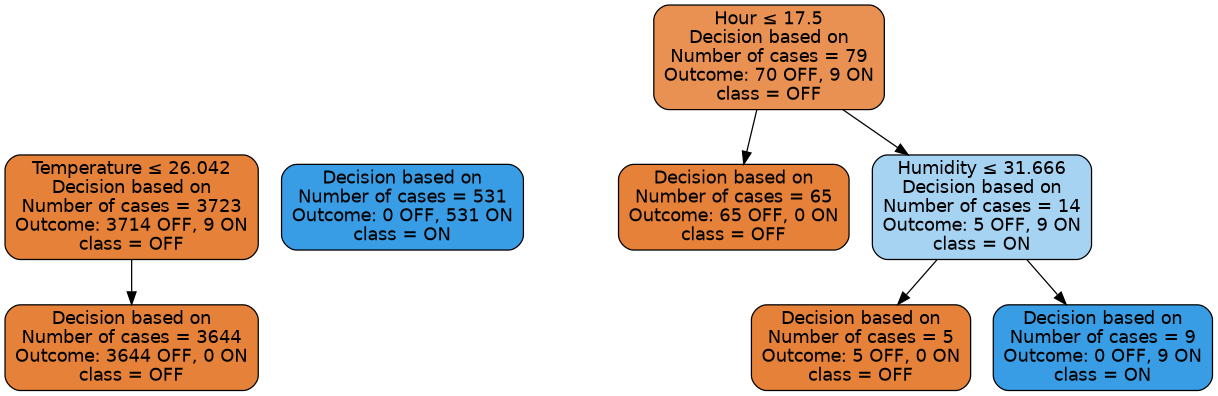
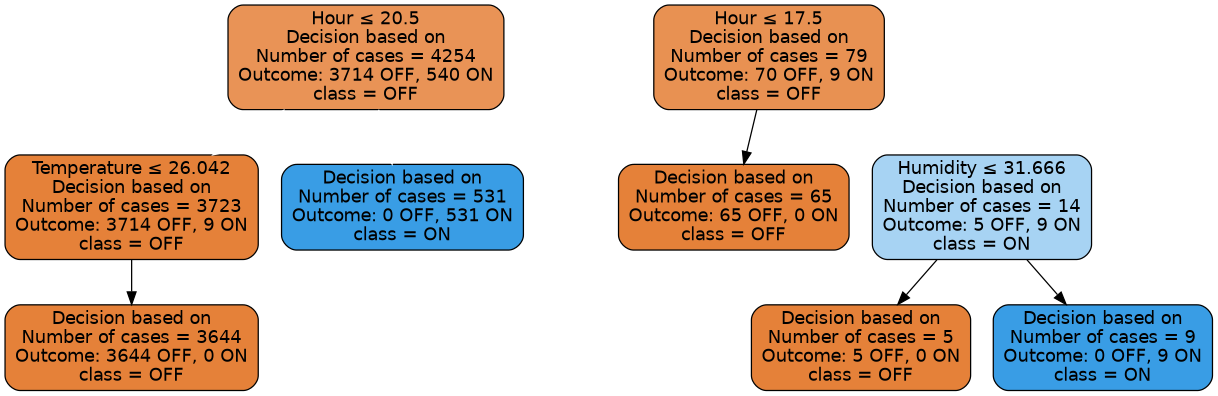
none -> (366, 57)
(870, 129) -> none
